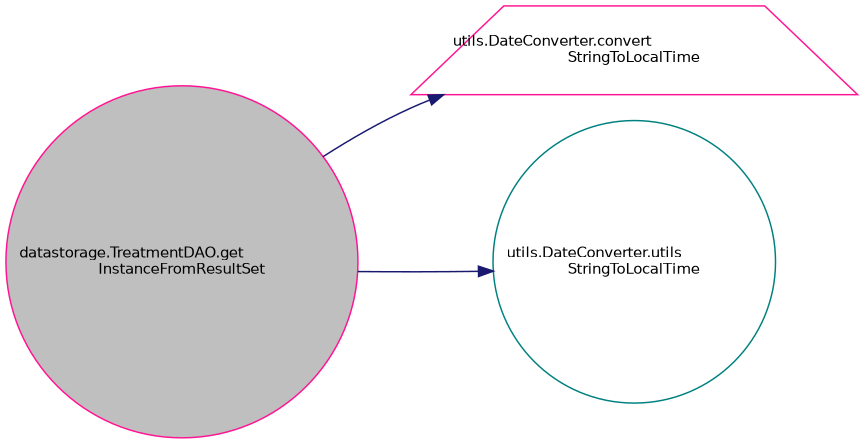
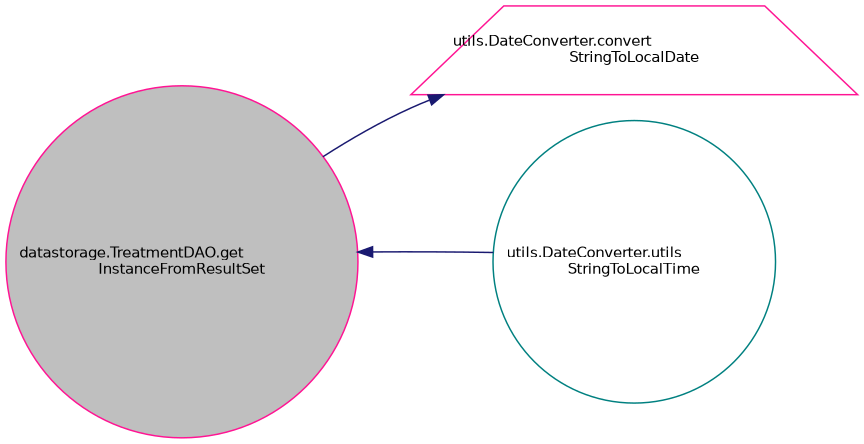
(634, 50) -> (634, 50)
(418, 272) -> (433, 252)
